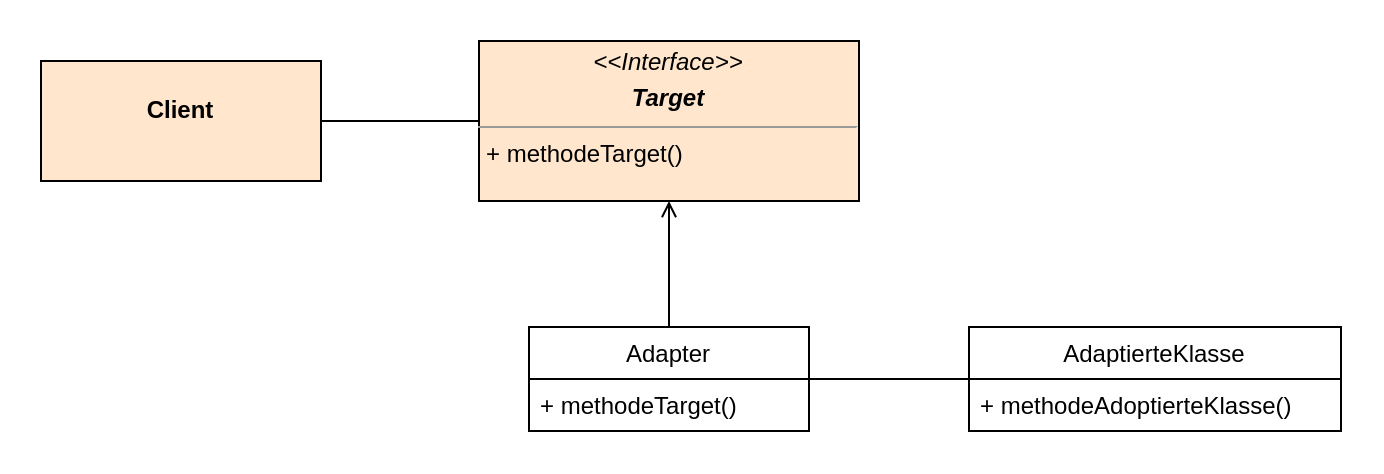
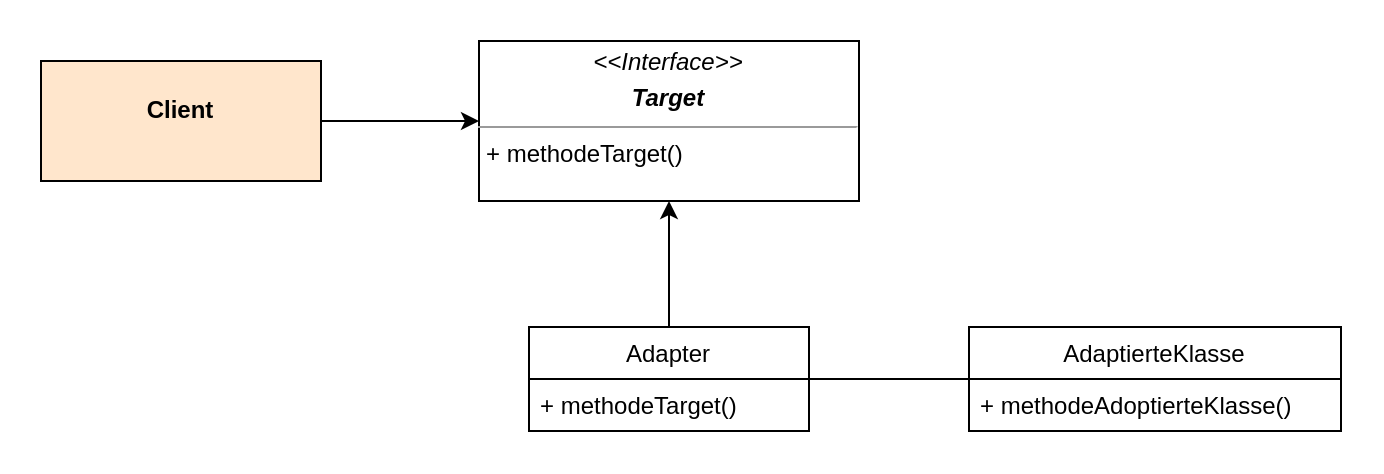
(469, 121) -> (464, 121)
(669, 121) -> (669, 121)
(669, 213) -> (669, 216)
